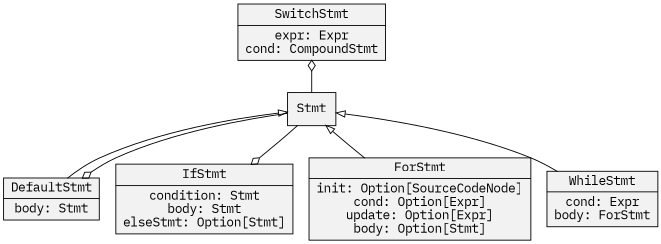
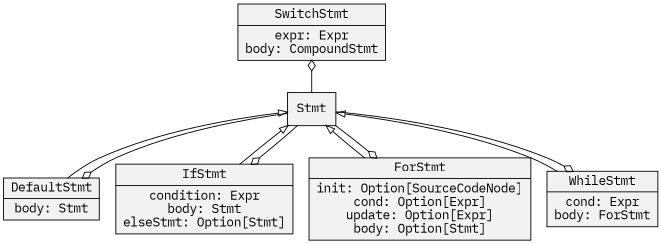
(312, 49) -> (312, 49)
none -> (452, 130)
none -> (352, 138)
none -> (260, 147)
(204, 196) -> (204, 196)
